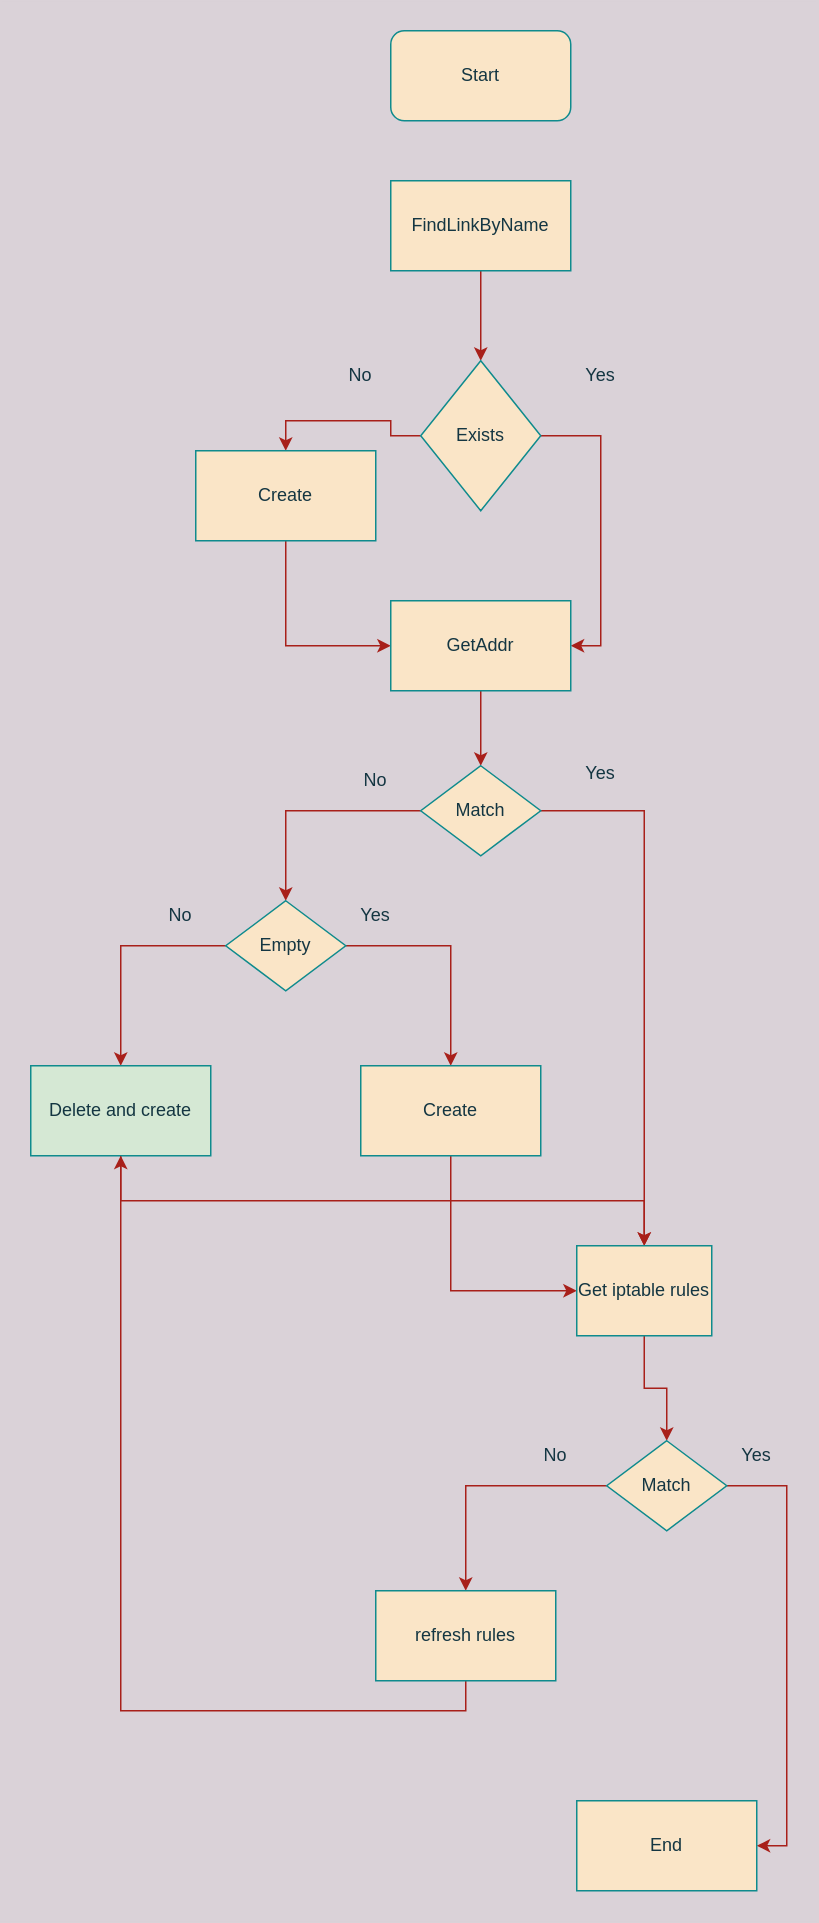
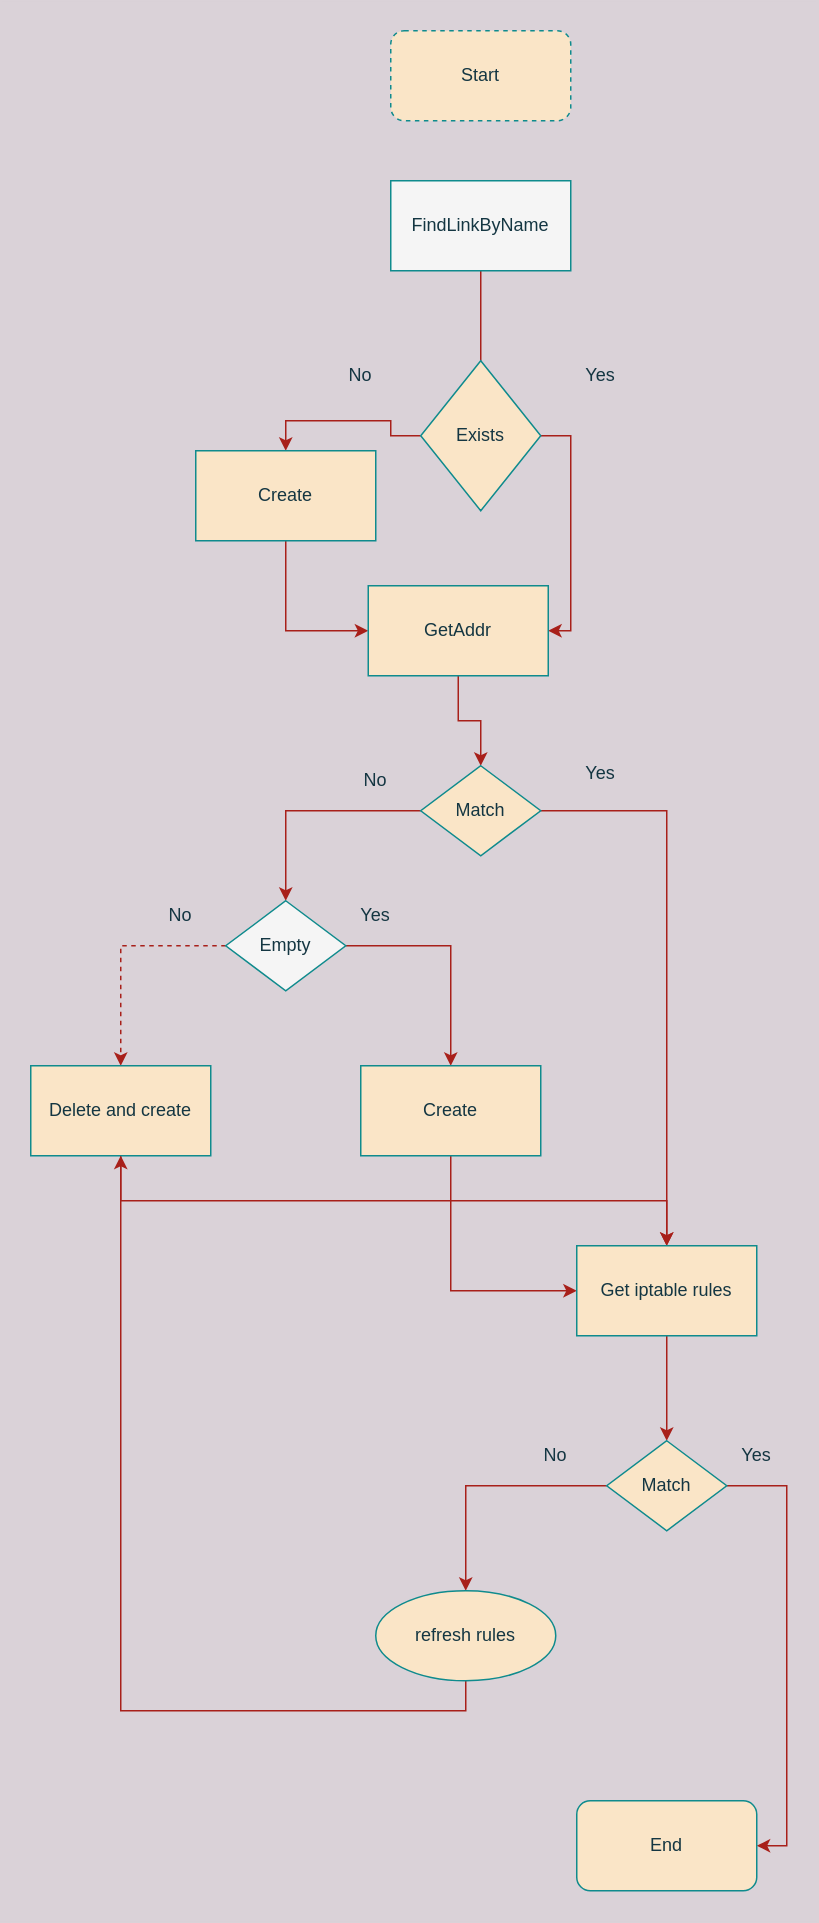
(481, 76) -> (481, 76)
(481, 226) -> (481, 226)
(481, 349) -> (481, 353)
(481, 646) -> (458, 631)
(286, 946) -> (286, 946)
(121, 950) -> (121, 950)
(121, 1111) -> (121, 1111)
(644, 1291) -> (667, 1291)
(466, 1636) -> (466, 1636)
(667, 1846) -> (667, 1846)
